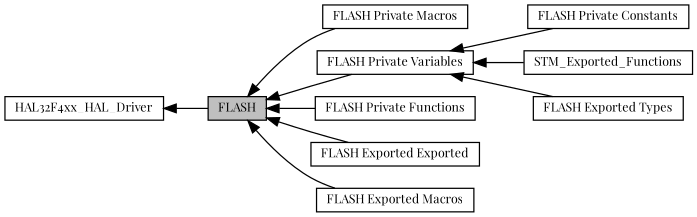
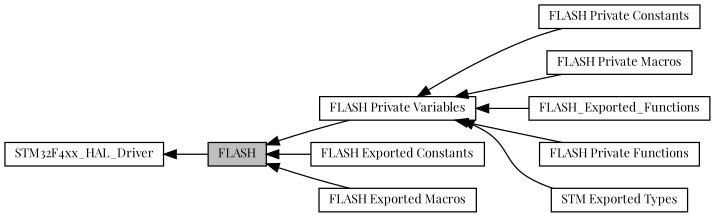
(292, 52) -> (515, 84)
(608, 63) -> (619, 108)
(84, 108) -> (84, 154)
(297, 108) -> (515, 133)
(608, 108) -> (619, 200)
(395, 154) -> (398, 154)
